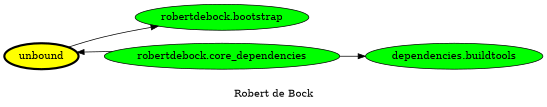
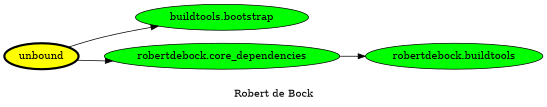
(222, 17) -> (222, 17)
(98, 52) -> (91, 61)
(454, 56) -> (454, 56)
